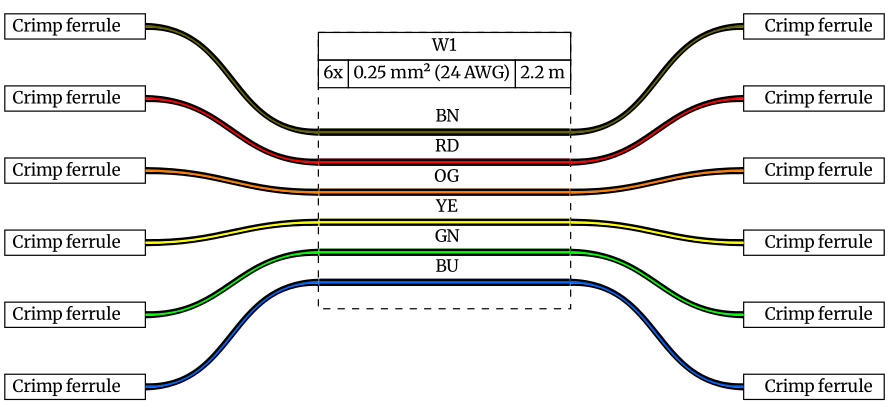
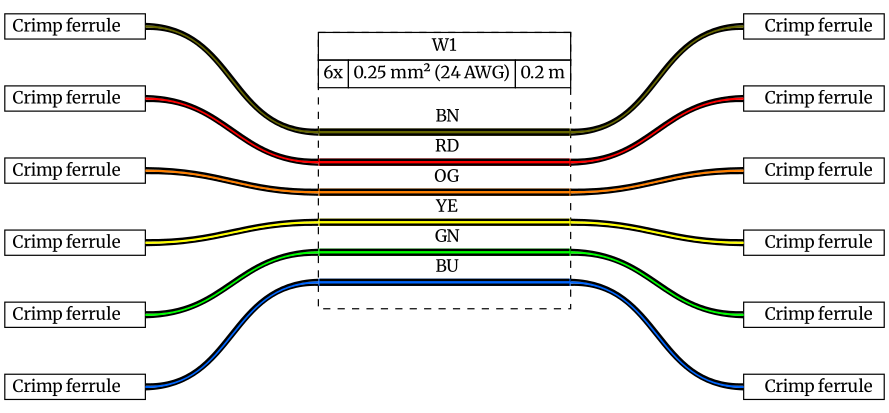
(543, 73) -> (543, 73)
